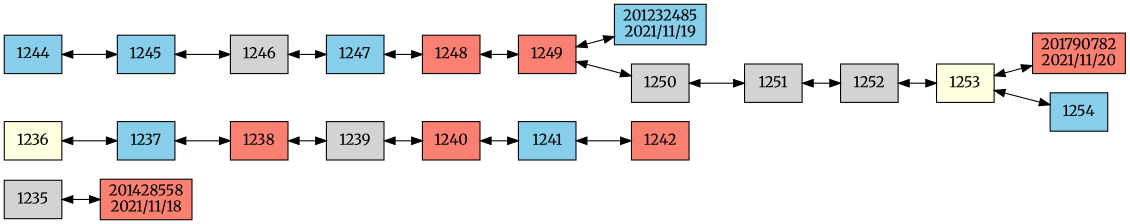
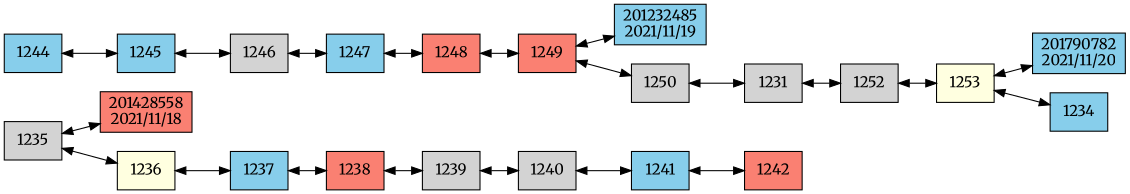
(1079, 53) -> (1079, 53)
(773, 83) -> (773, 83)
(1079, 112) -> (1079, 112)
(451, 141) -> (547, 171)
none -> (89, 156)
